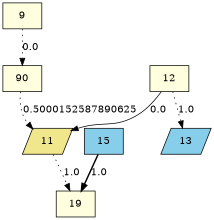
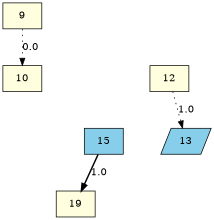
(22, 79) -> (22, 79)
(48, 141) -> none
